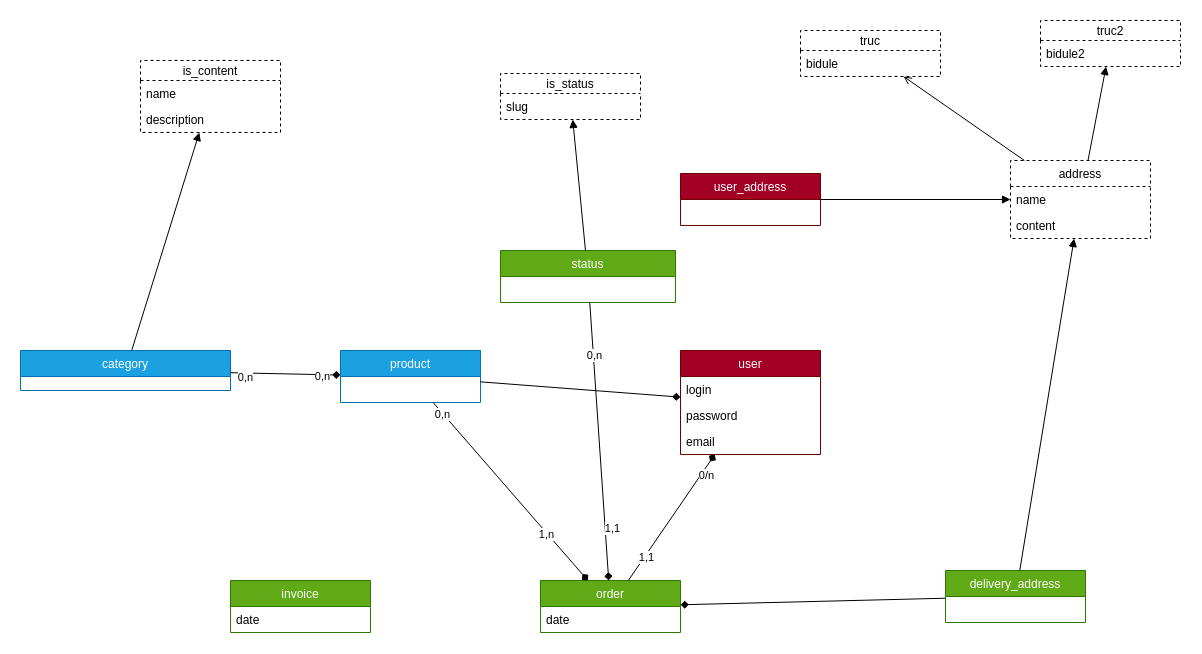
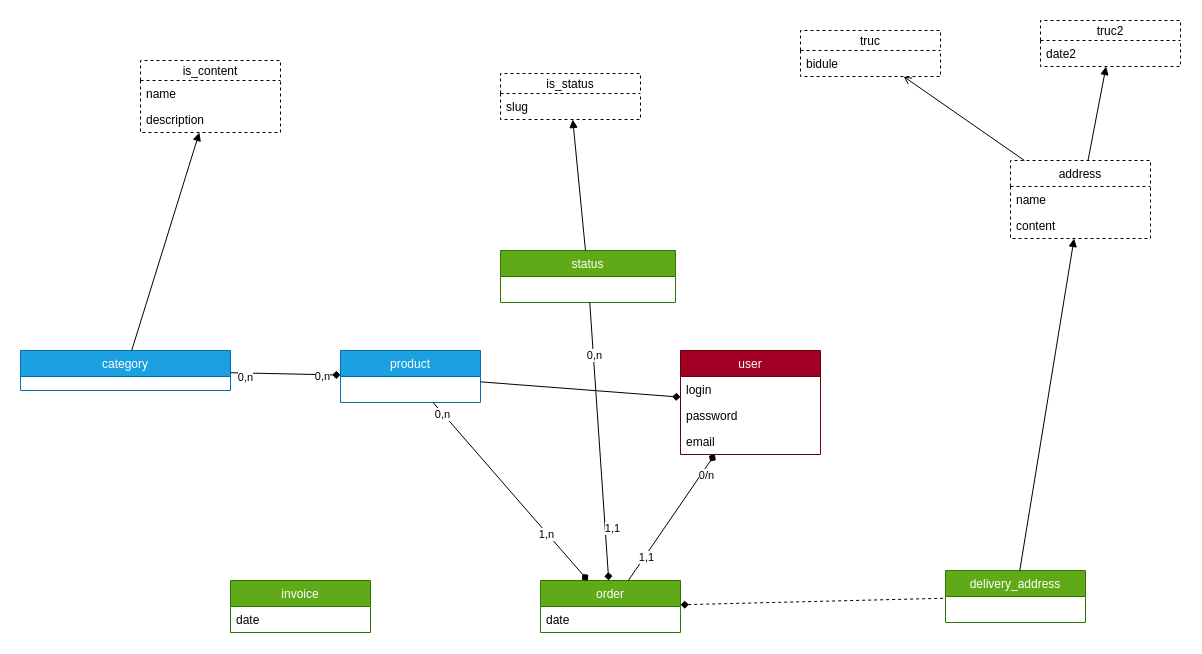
(1066, 54) -> (1063, 54)
(751, 200) -> none
(912, 200) -> none
(816, 601) -> (816, 601)
